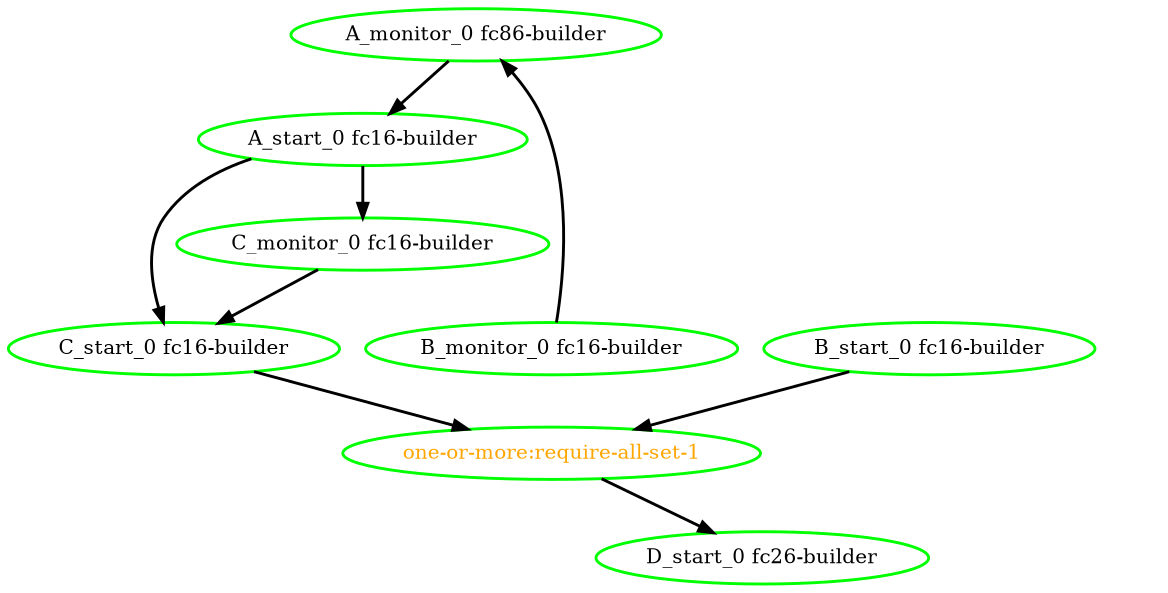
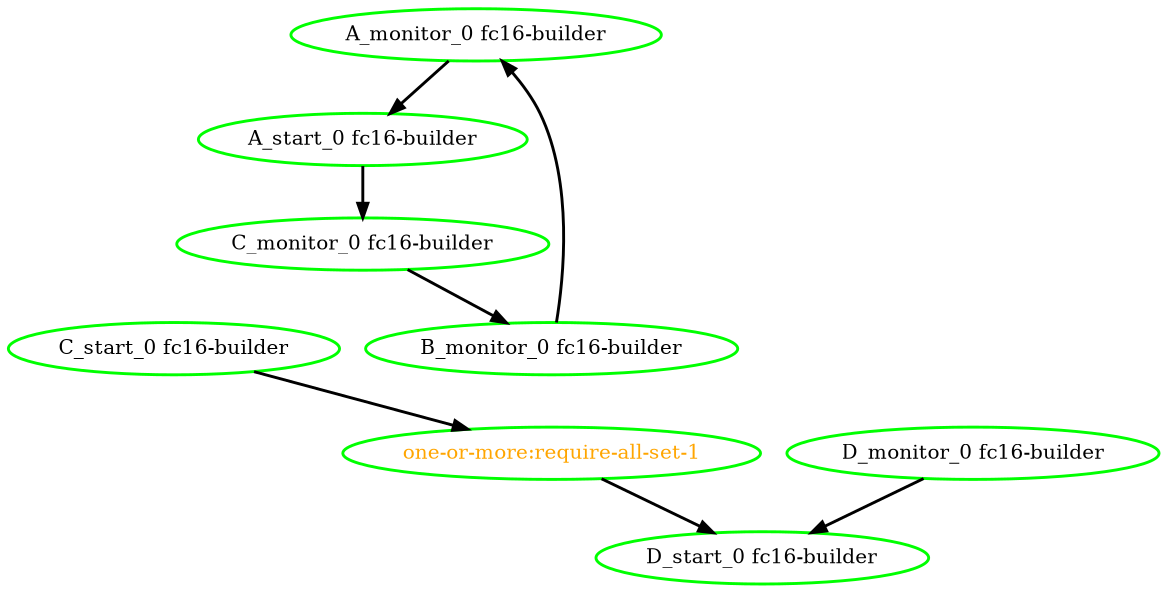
(476, 35) -> (476, 35)
(168, 212) -> none
(275, 293) -> (451, 293)
(929, 349) -> none
none -> (973, 453)
(762, 558) -> (762, 558)
